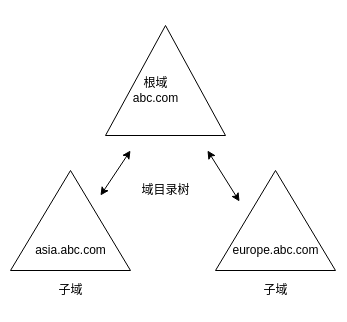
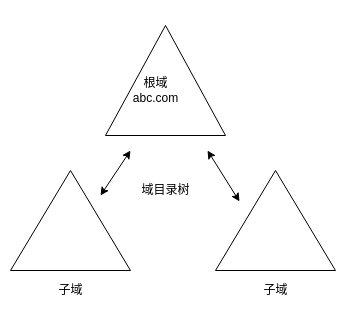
(71, 251) -> none
(276, 251) -> none
